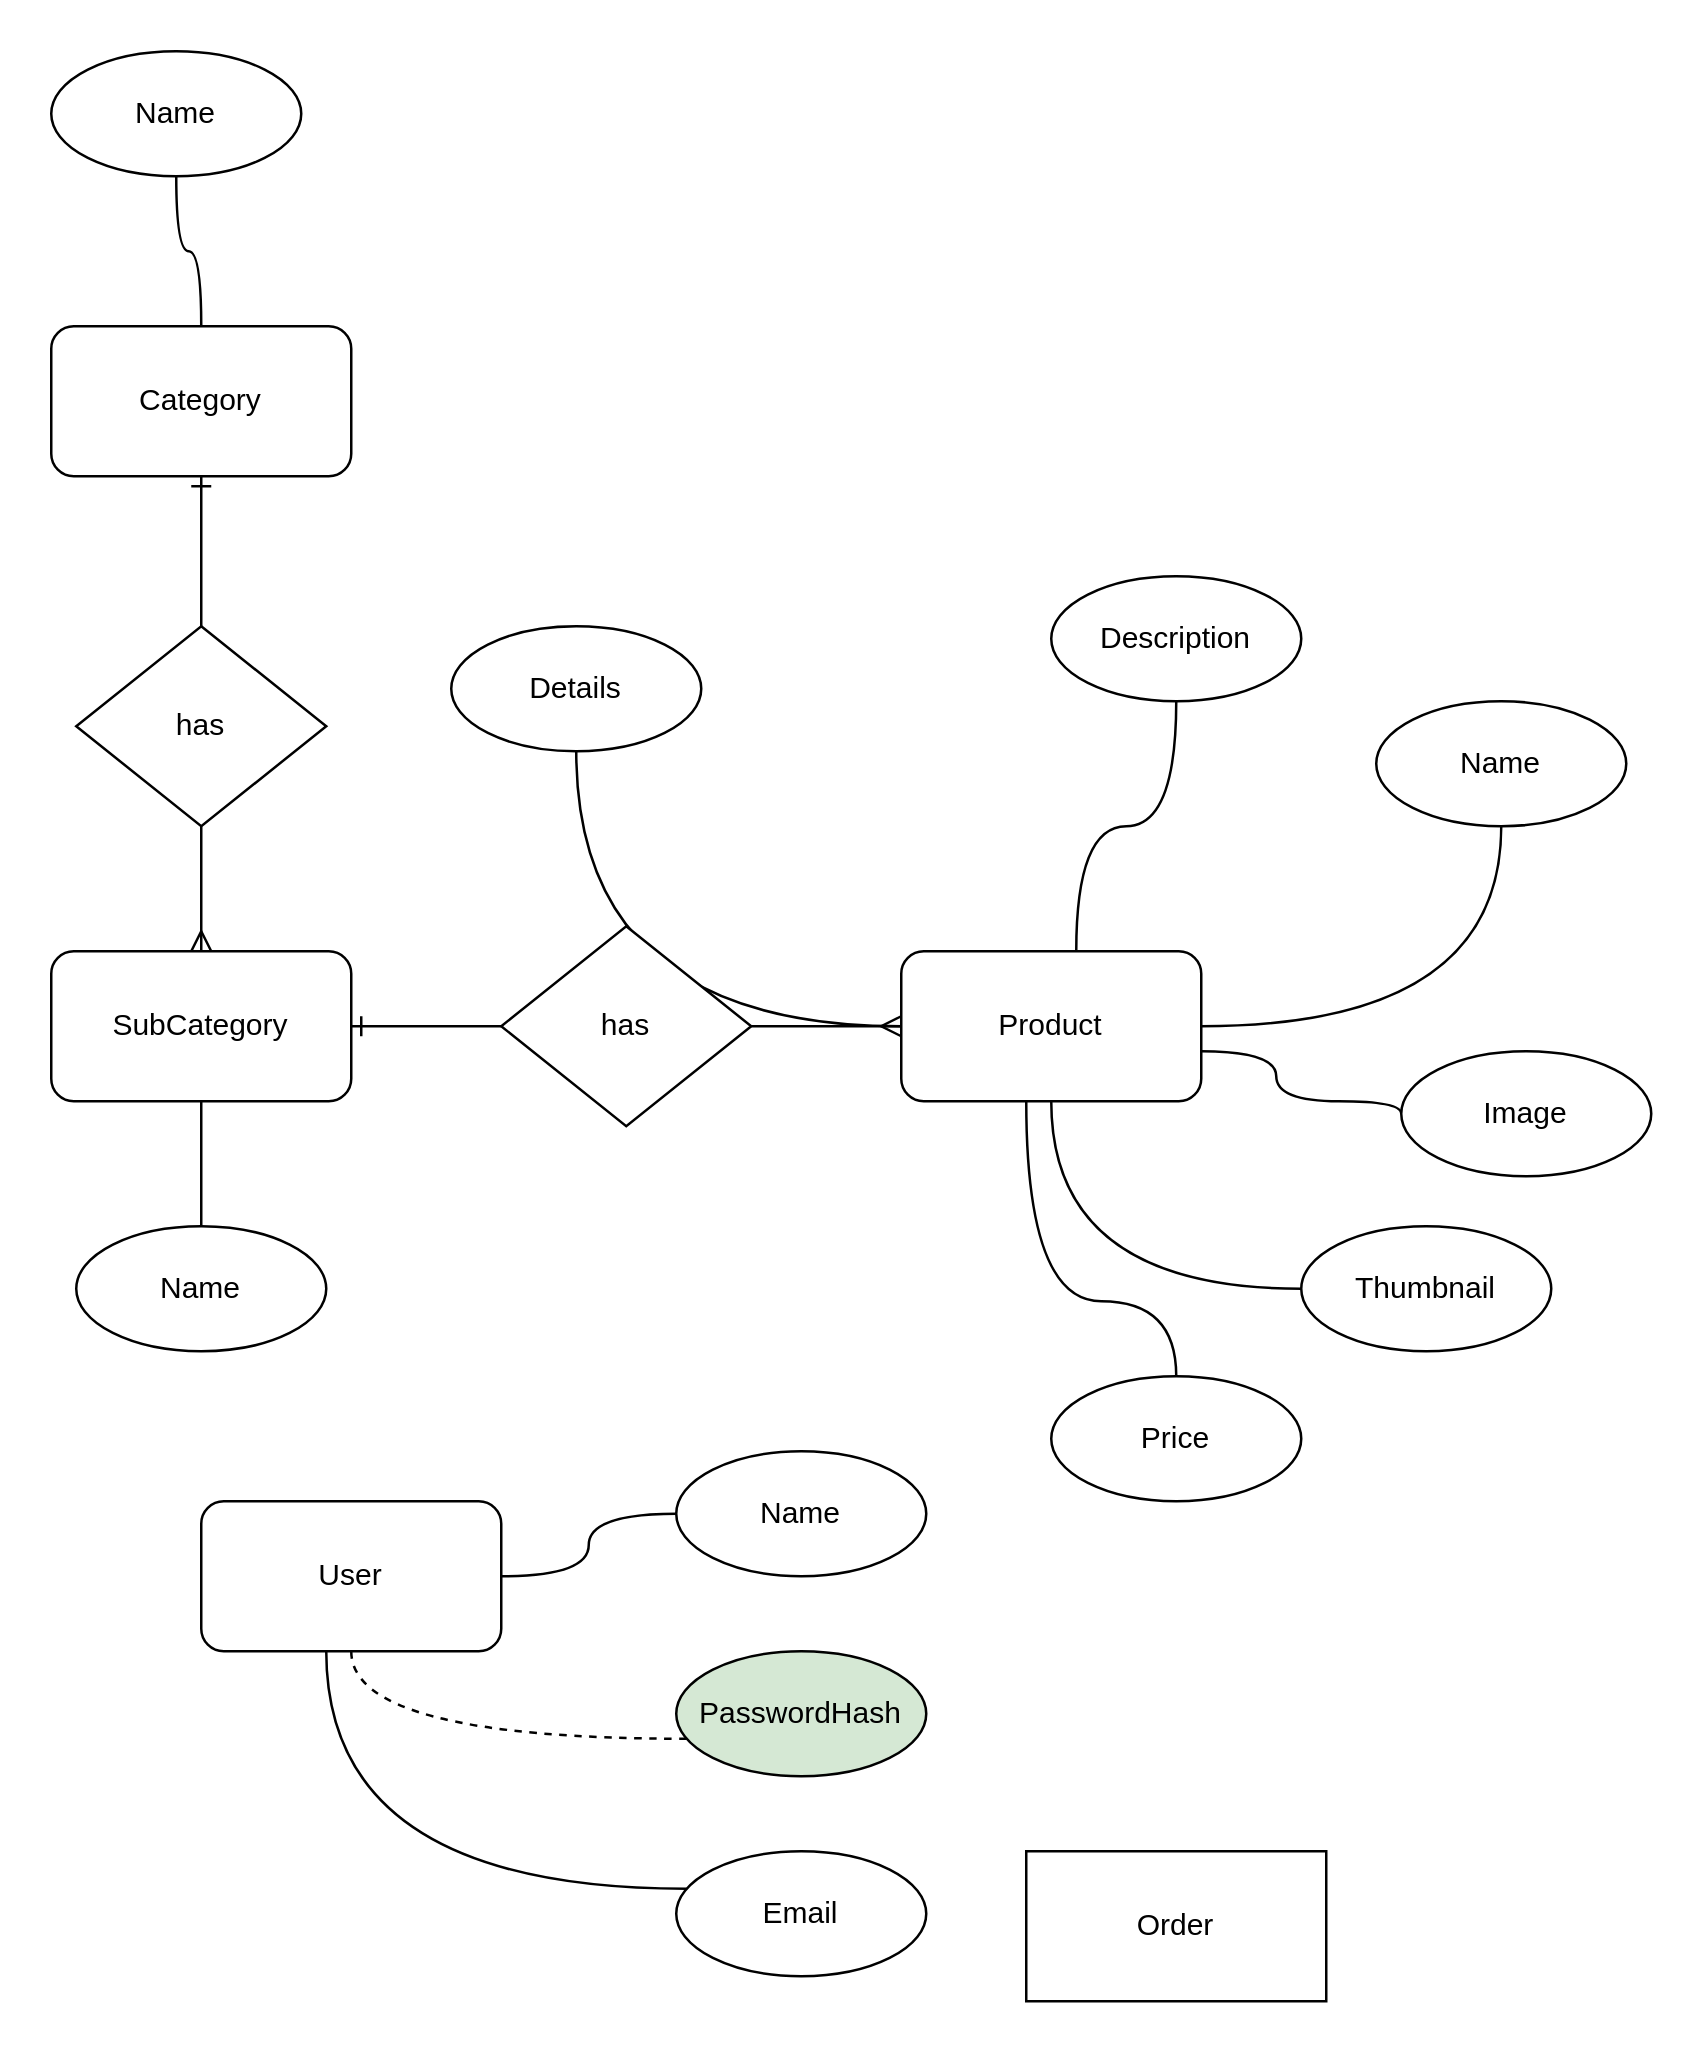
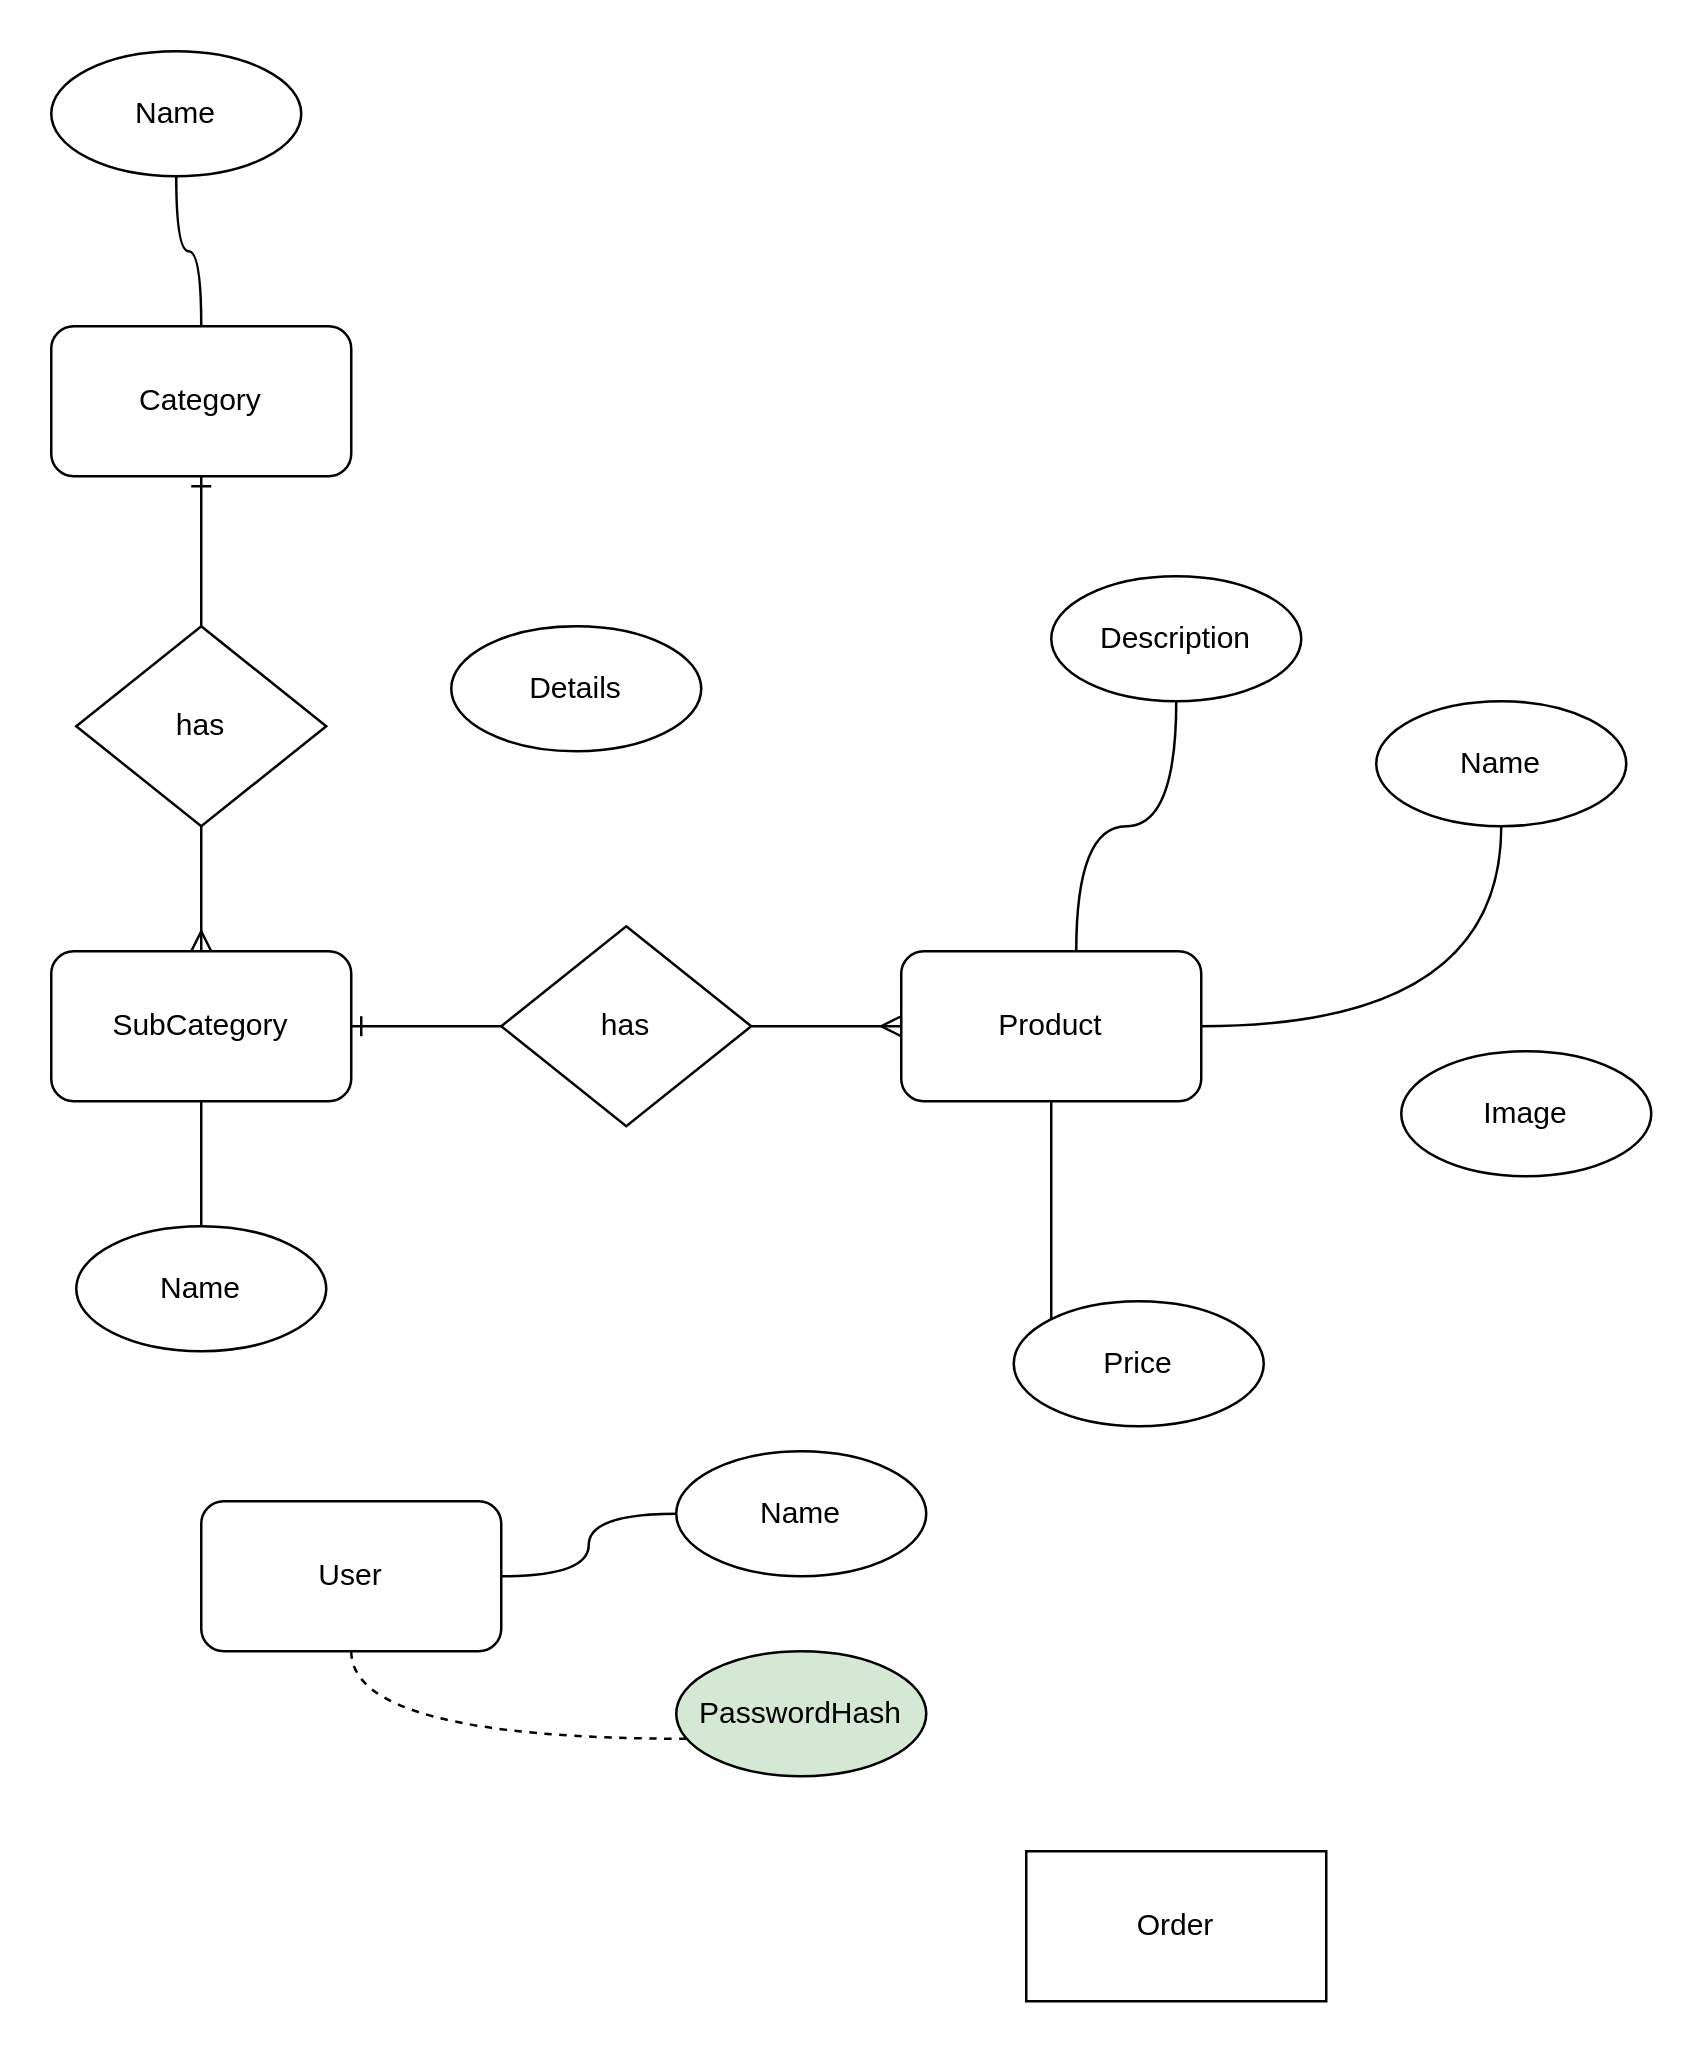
(588, 844) -> none
(1293, 1095) -> none
(1149, 1262) -> none
(1426, 1289) -> none
(1176, 1439) -> (1139, 1364)
(448, 1846) -> none
(801, 1914) -> none
